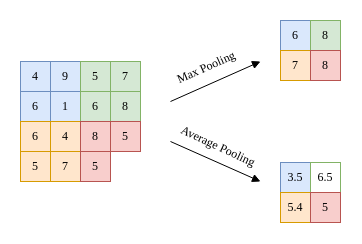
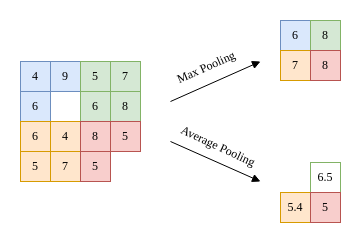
(66, 107) -> none
(296, 178) -> none
